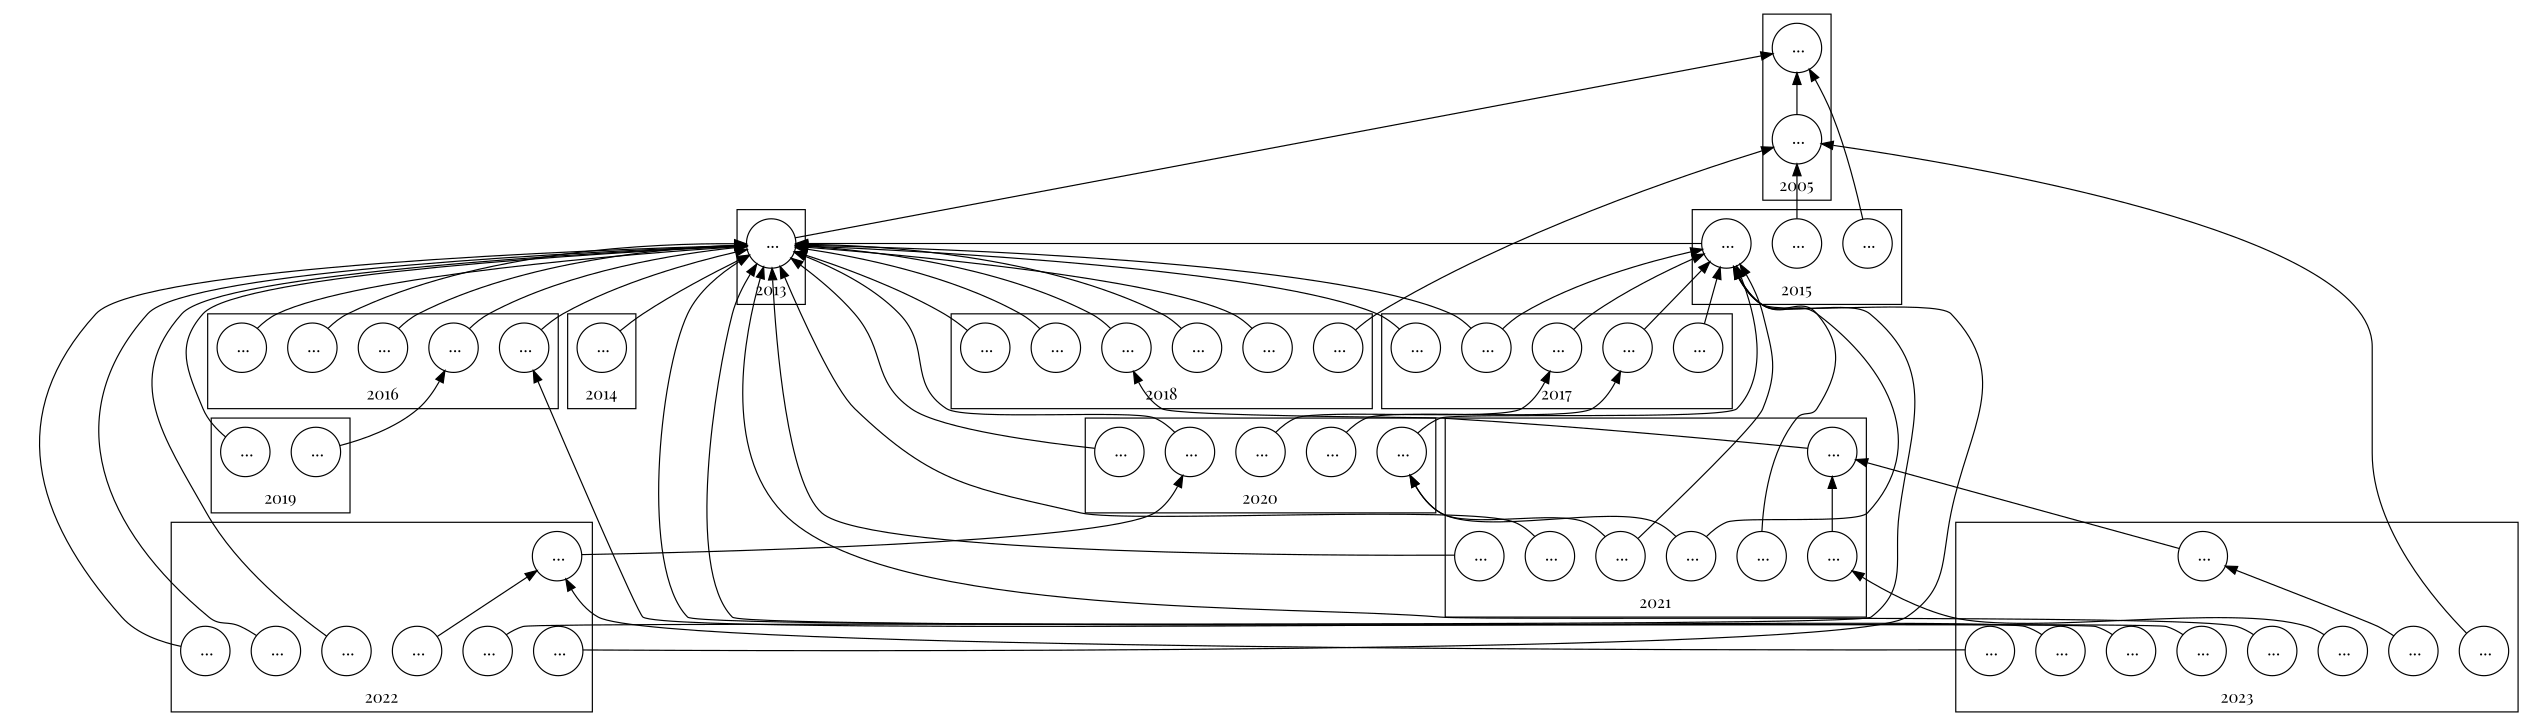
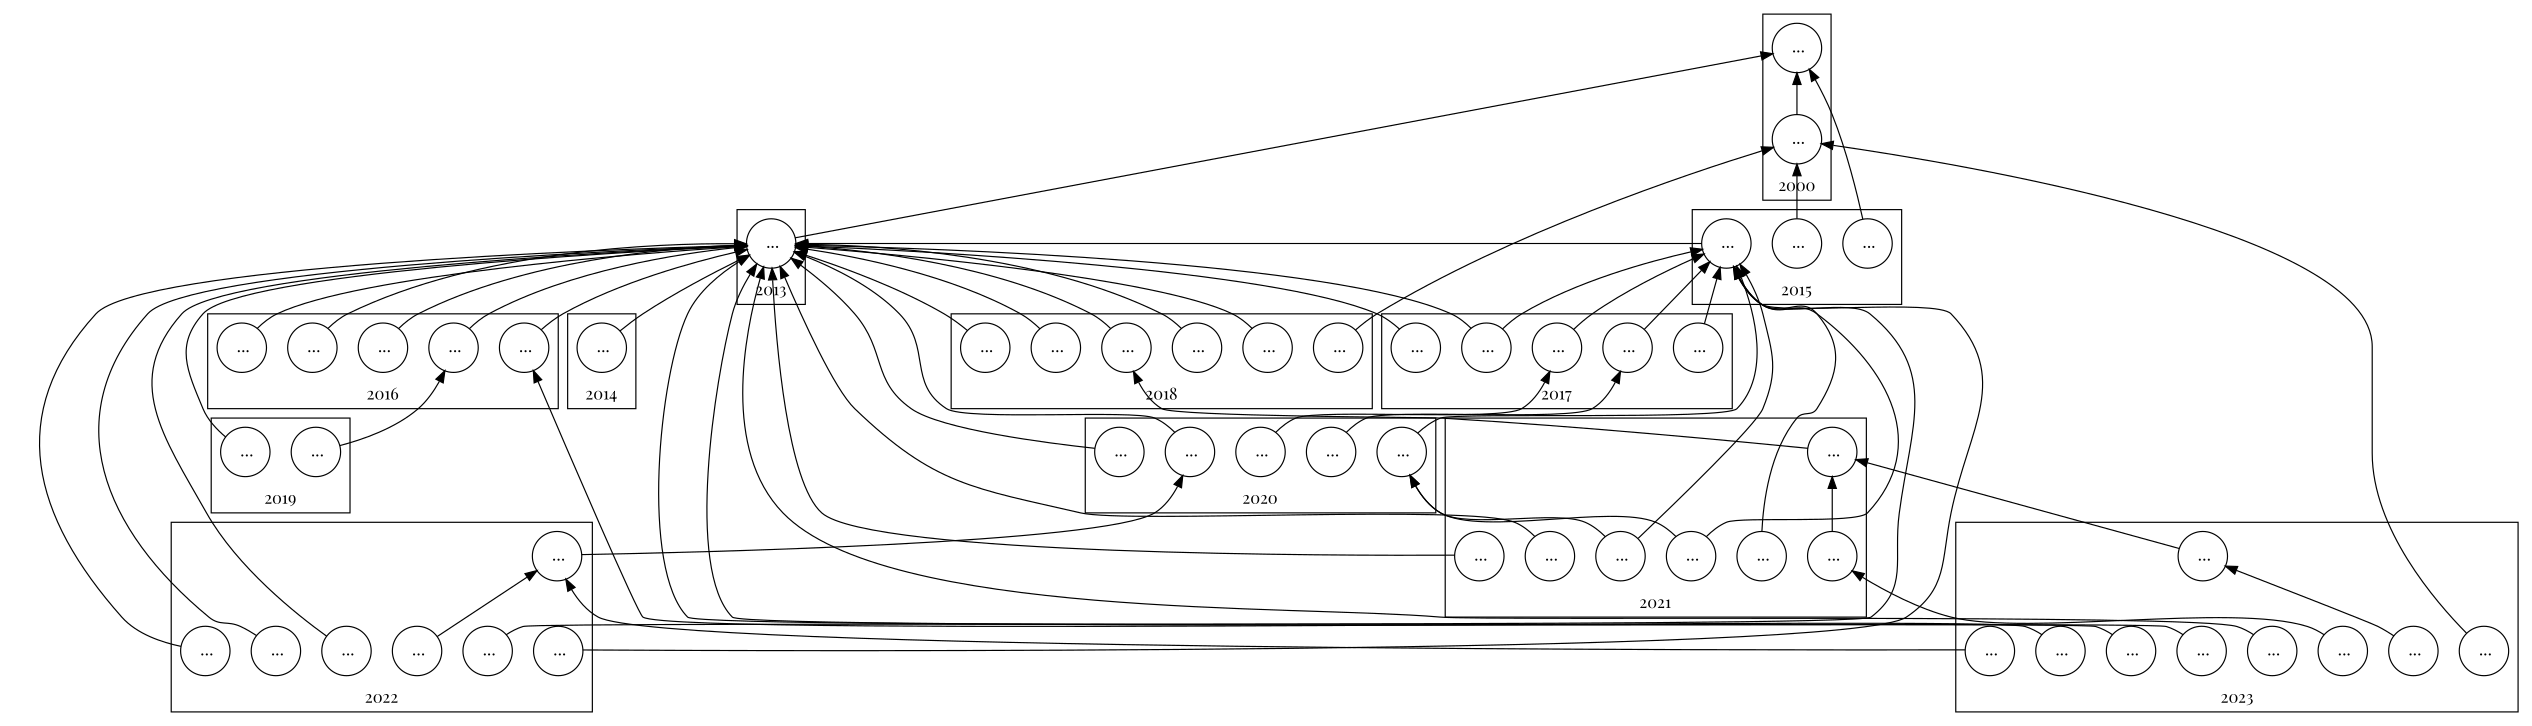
(1797, 187) -> (1797, 187)
